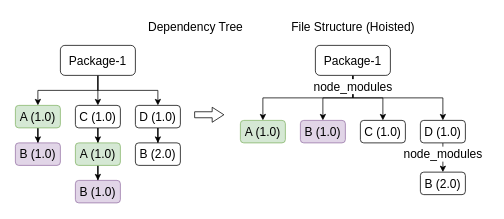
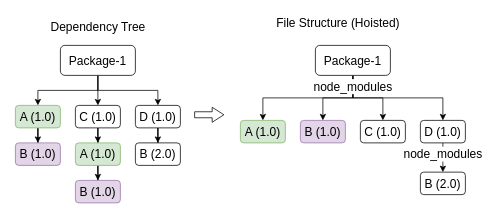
(195, 27) -> (98, 27)
(353, 27) -> (338, 23)
